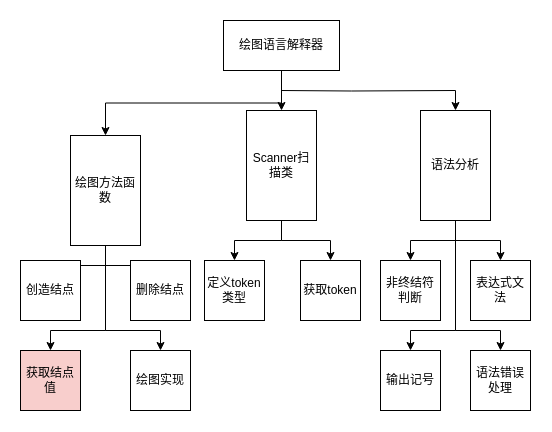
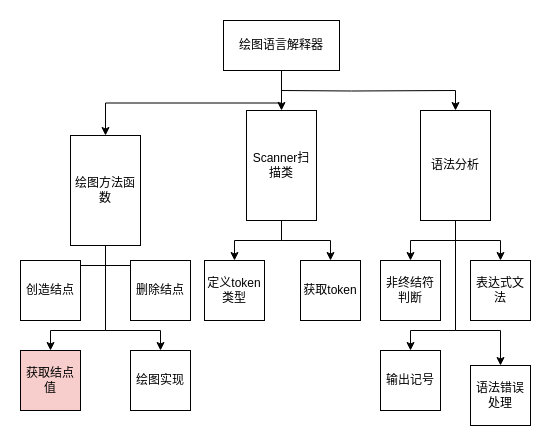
(501, 381) -> (501, 396)
